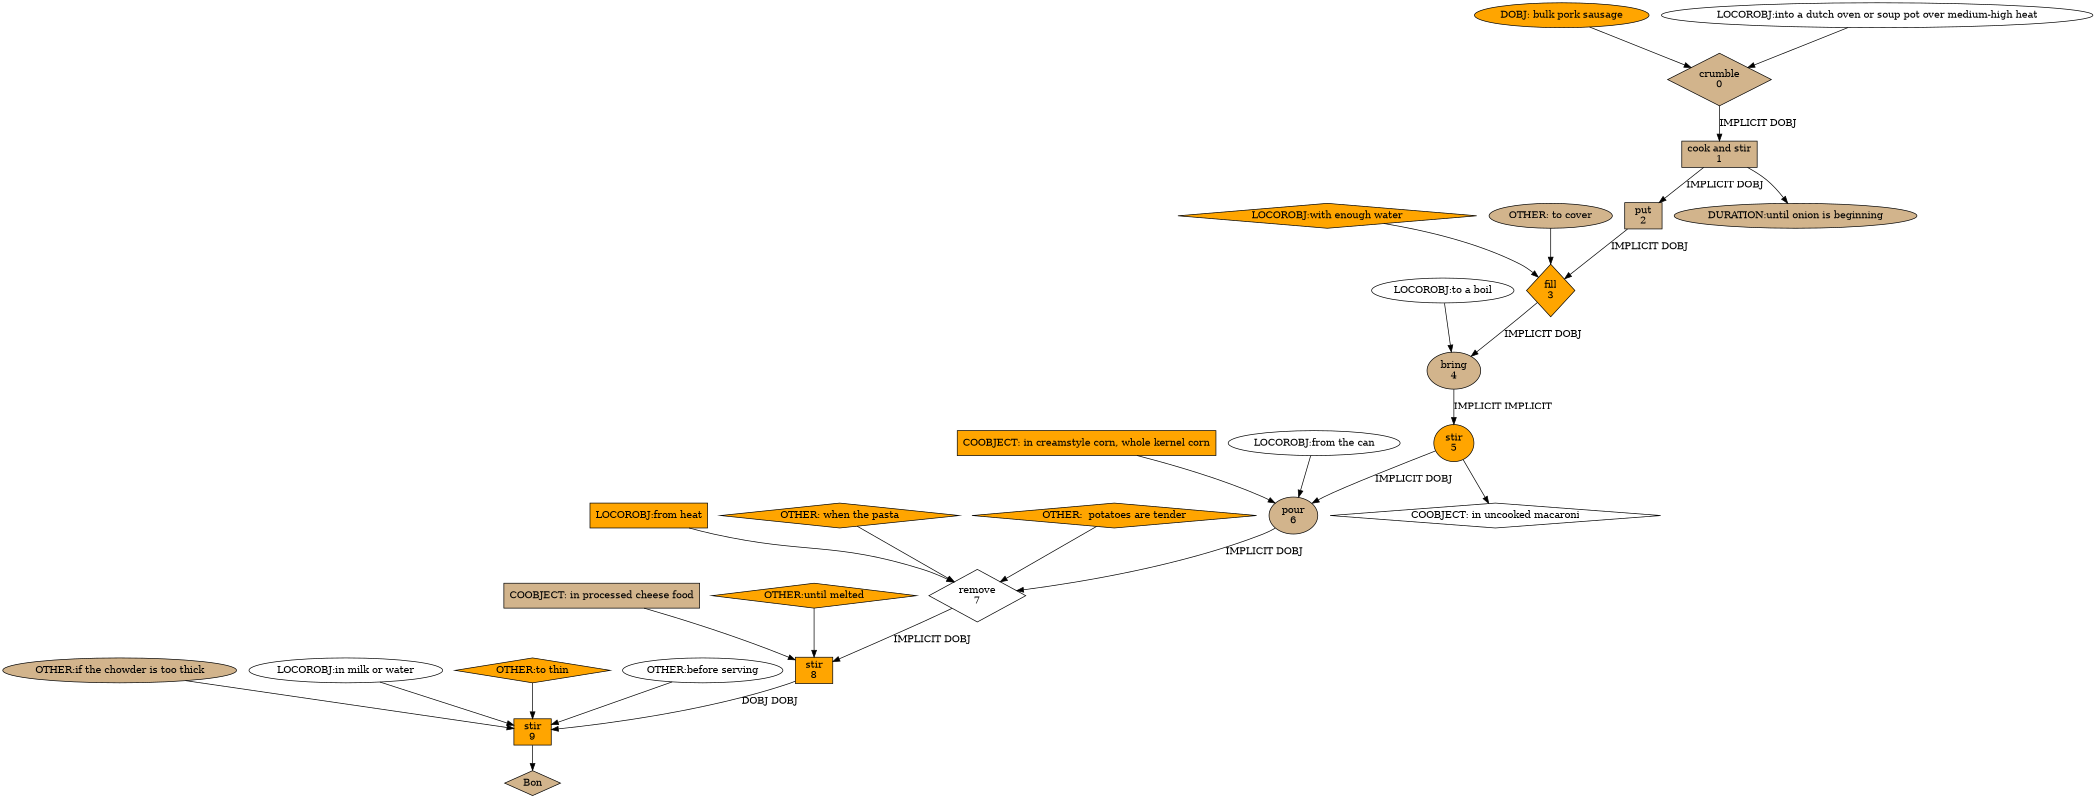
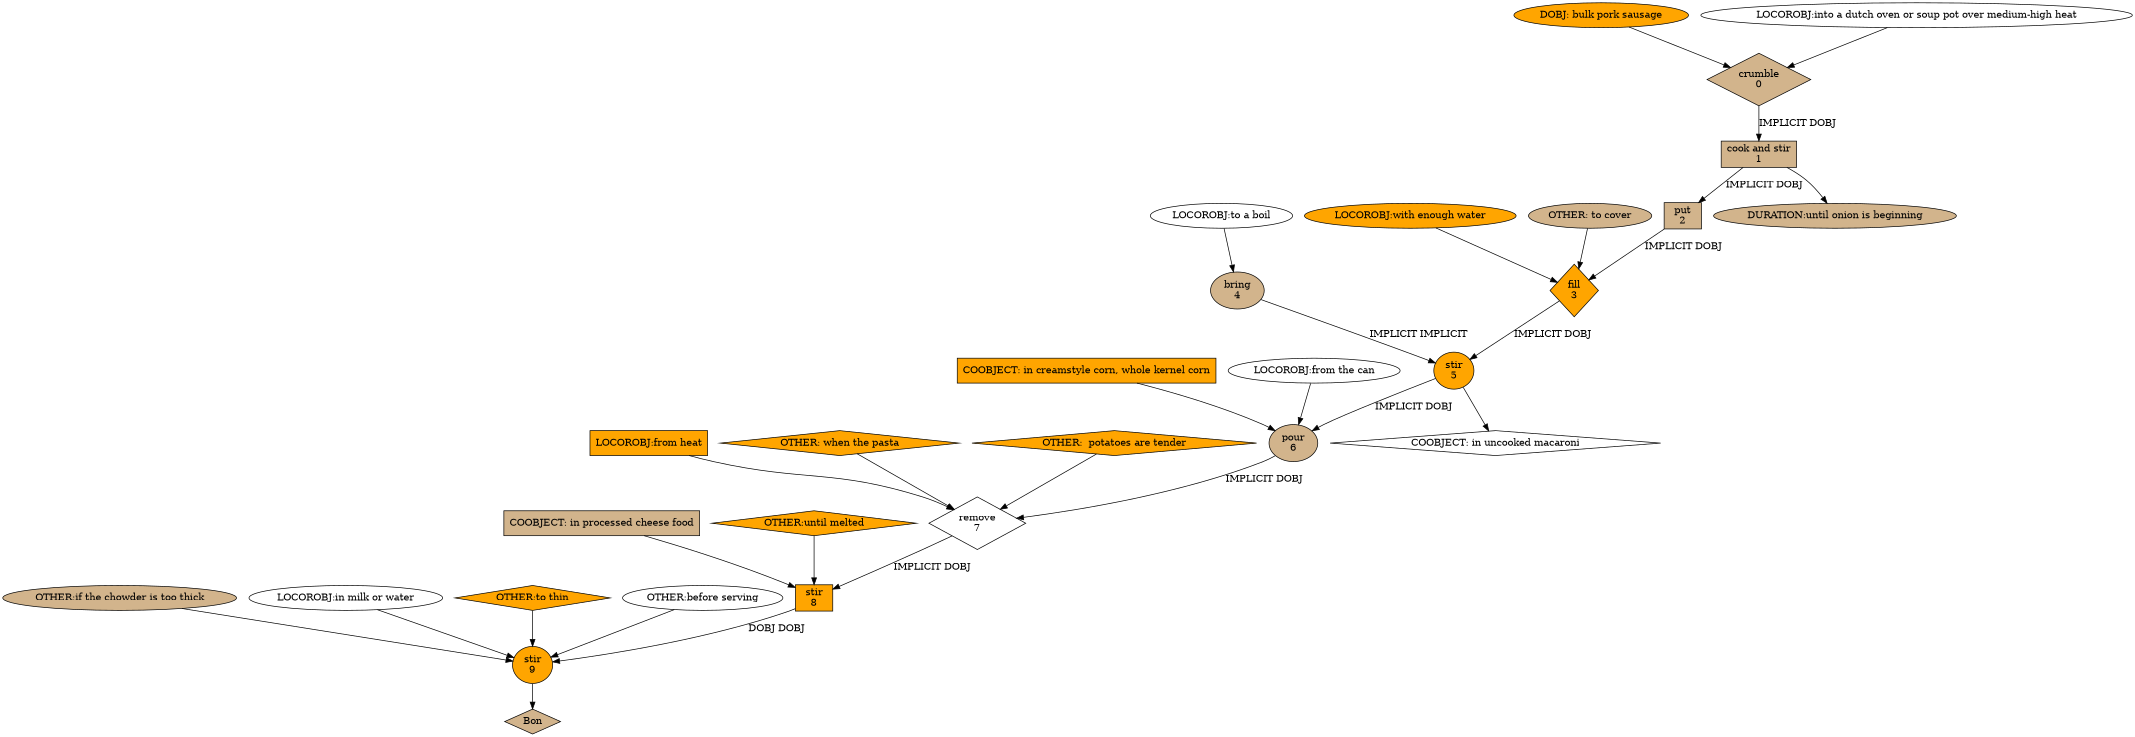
(1327, 216) -> (1410, 216)
(1507, 327) -> (1518, 328)
(533, 732) -> (533, 665)
